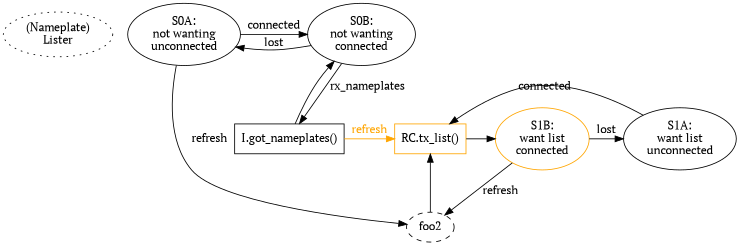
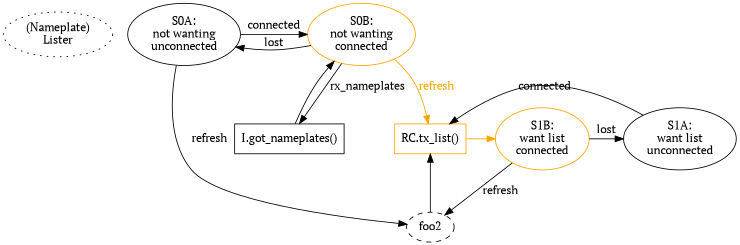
(362, 34) -> (362, 34)
(365, 139) -> (415, 85)
(477, 139) -> (477, 139)
